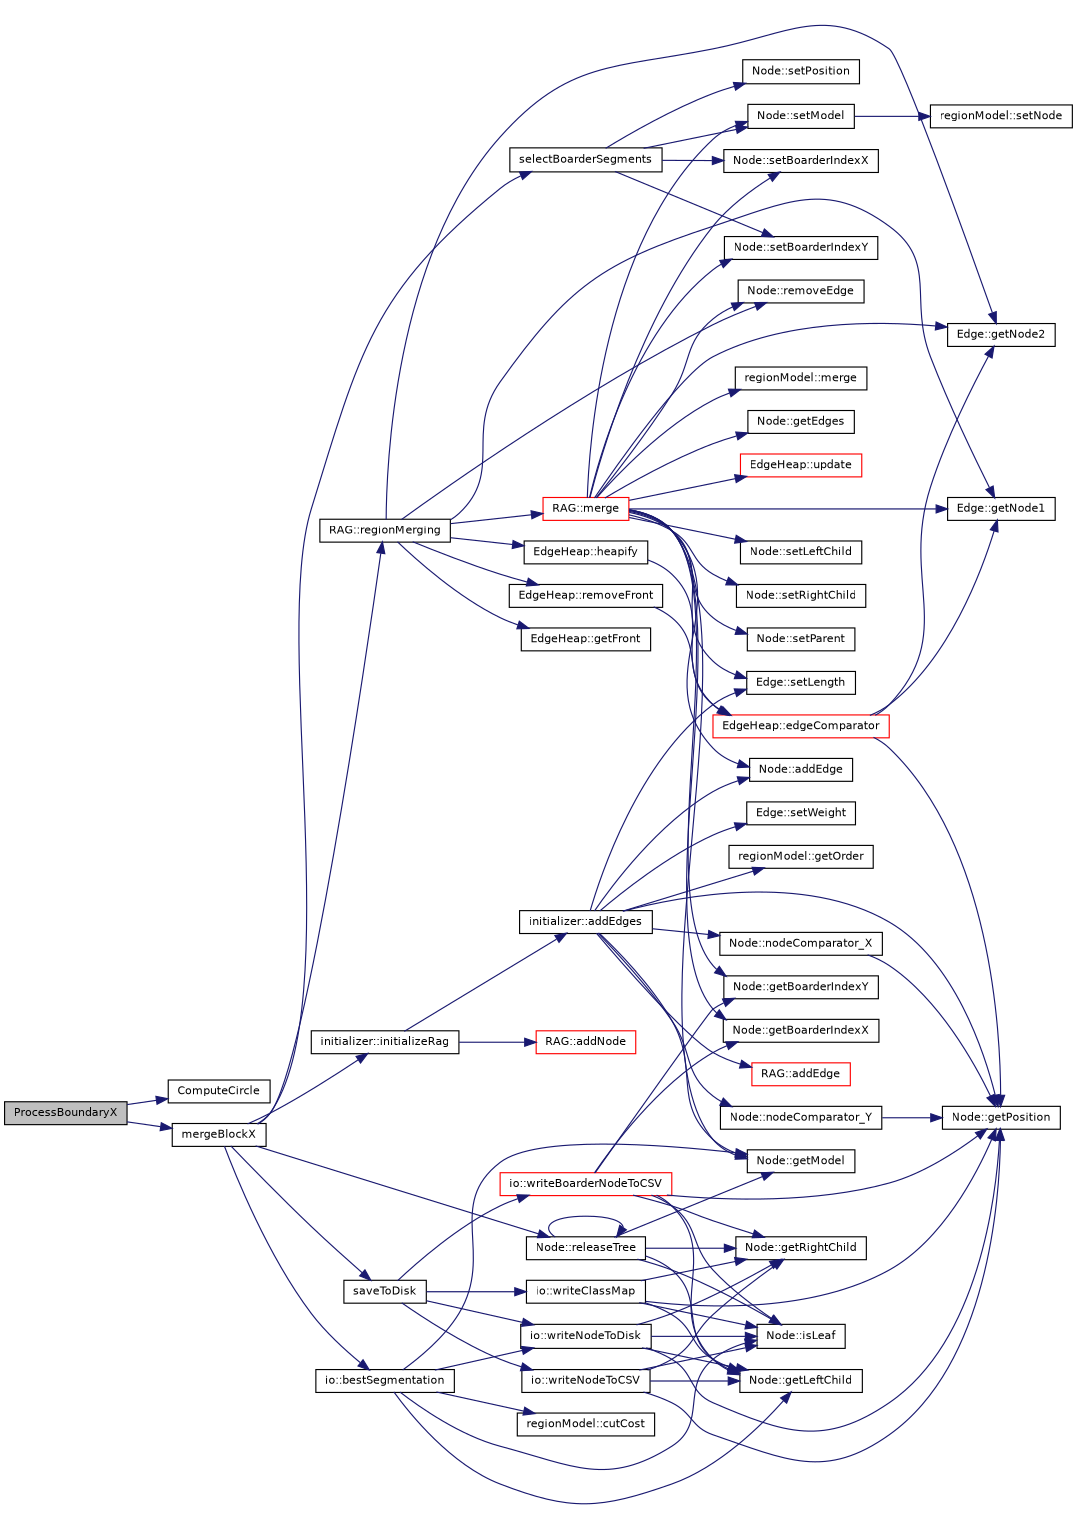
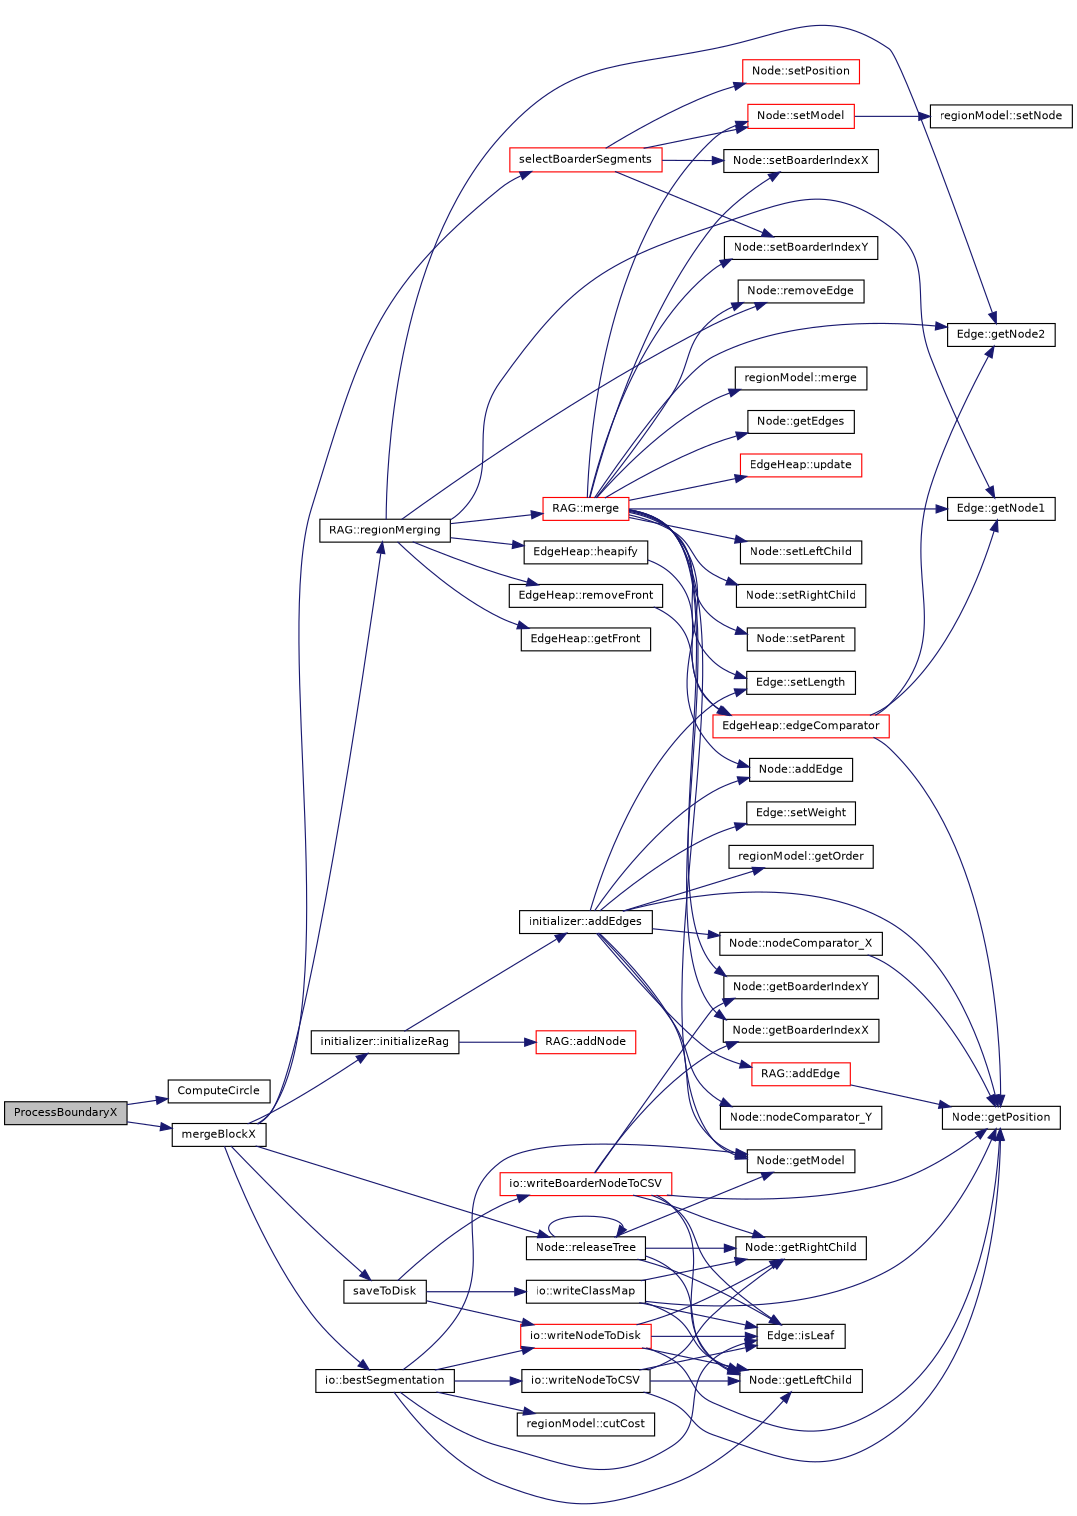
(801, 72) -> (801, 72)
(801, 116) -> (801, 116)
(586, 160) -> (586, 160)
(906, 1118) -> (895, 1095)
(586, 1336) -> (586, 1336)
(801, 1336) -> (801, 1336)
(459, 1339) -> (482, 1381)
